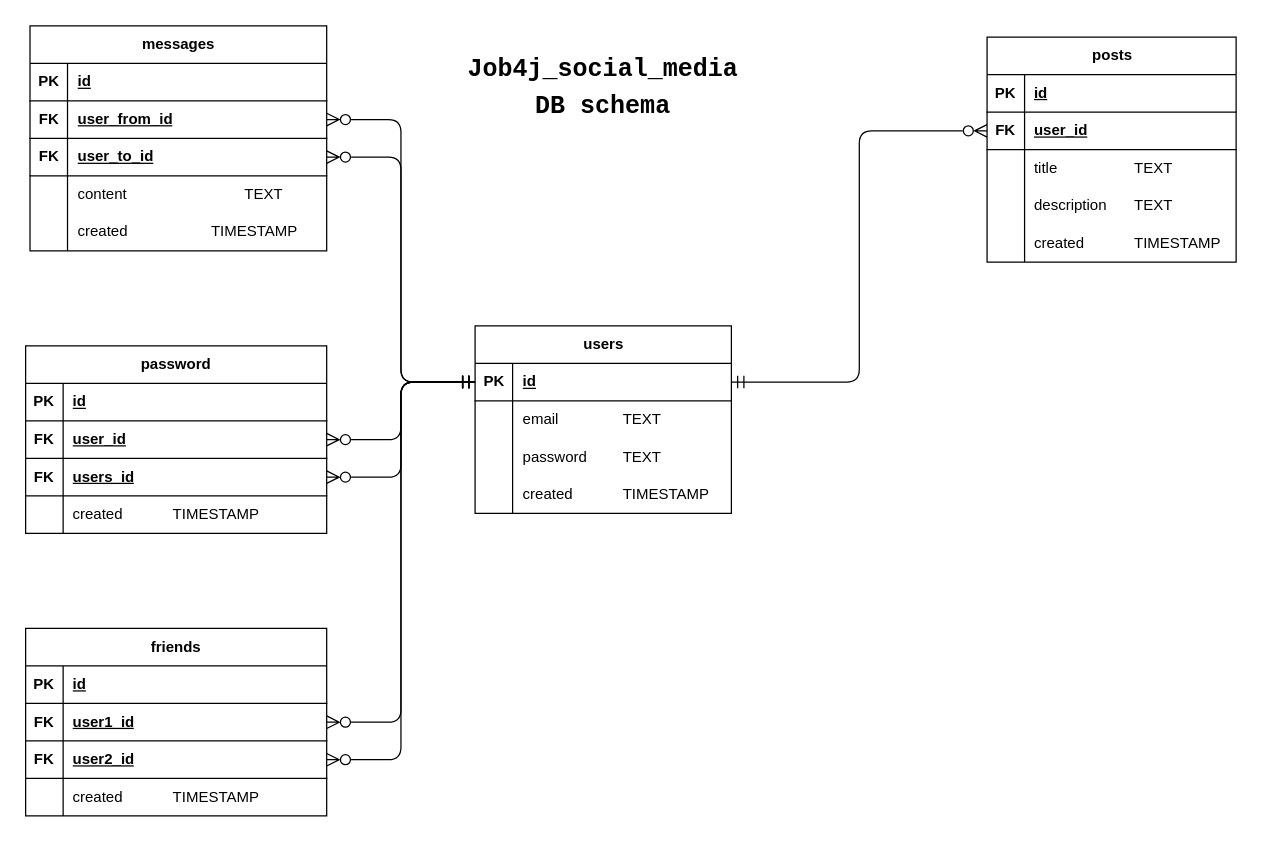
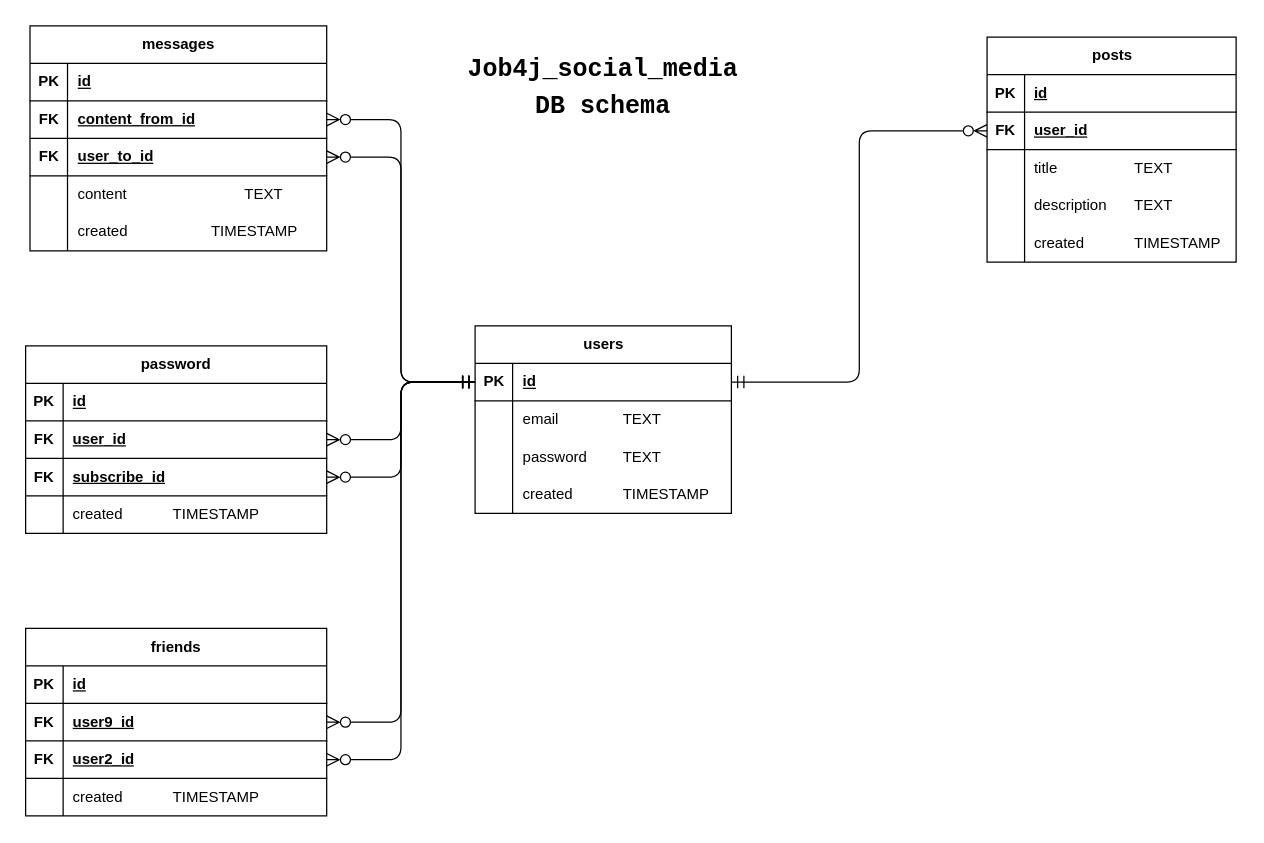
(127, 119) -> (139, 119)
(105, 477) -> (120, 477)
(105, 722) -> (105, 722)
